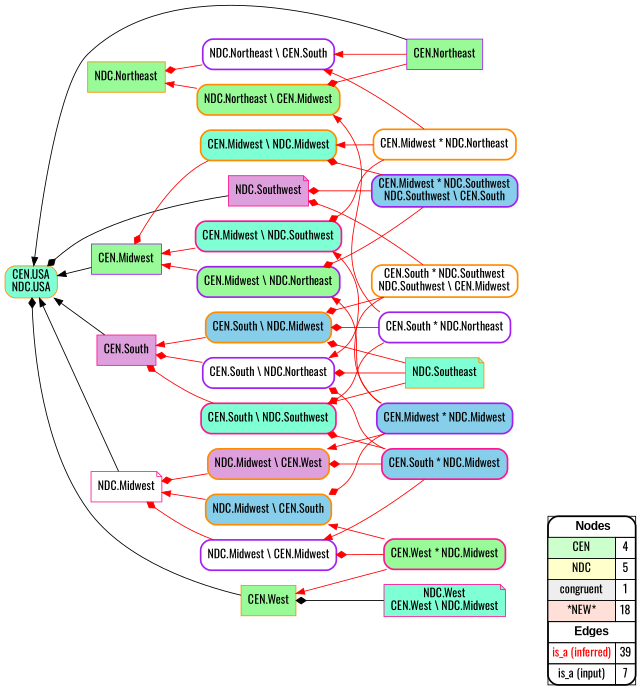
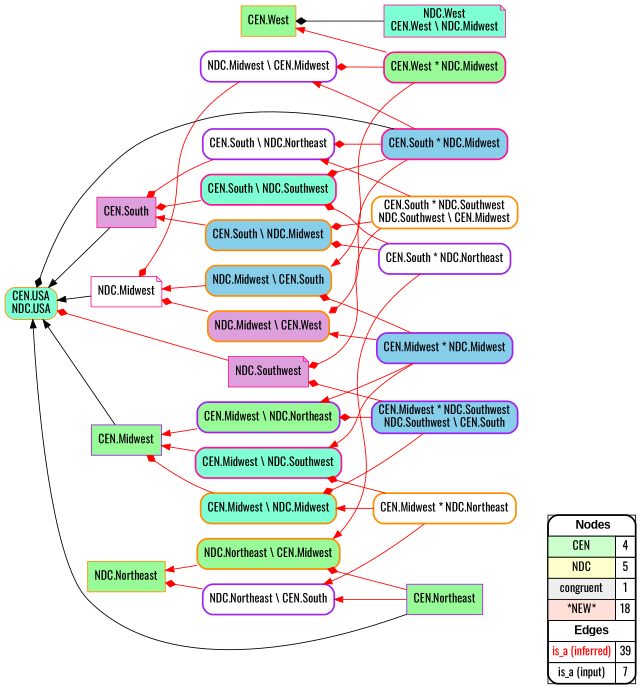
(138, 217) -> (148, 337)
(445, 373) -> none
(79, 496) -> (181, 126)
